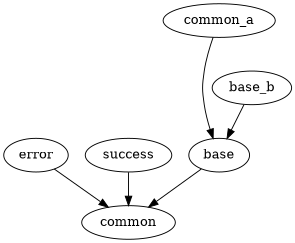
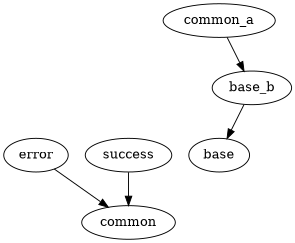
(203, 83) -> (233, 50)
(179, 185) -> none
